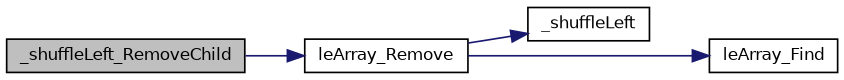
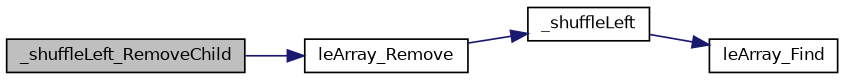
(580, 56) -> (671, 38)
